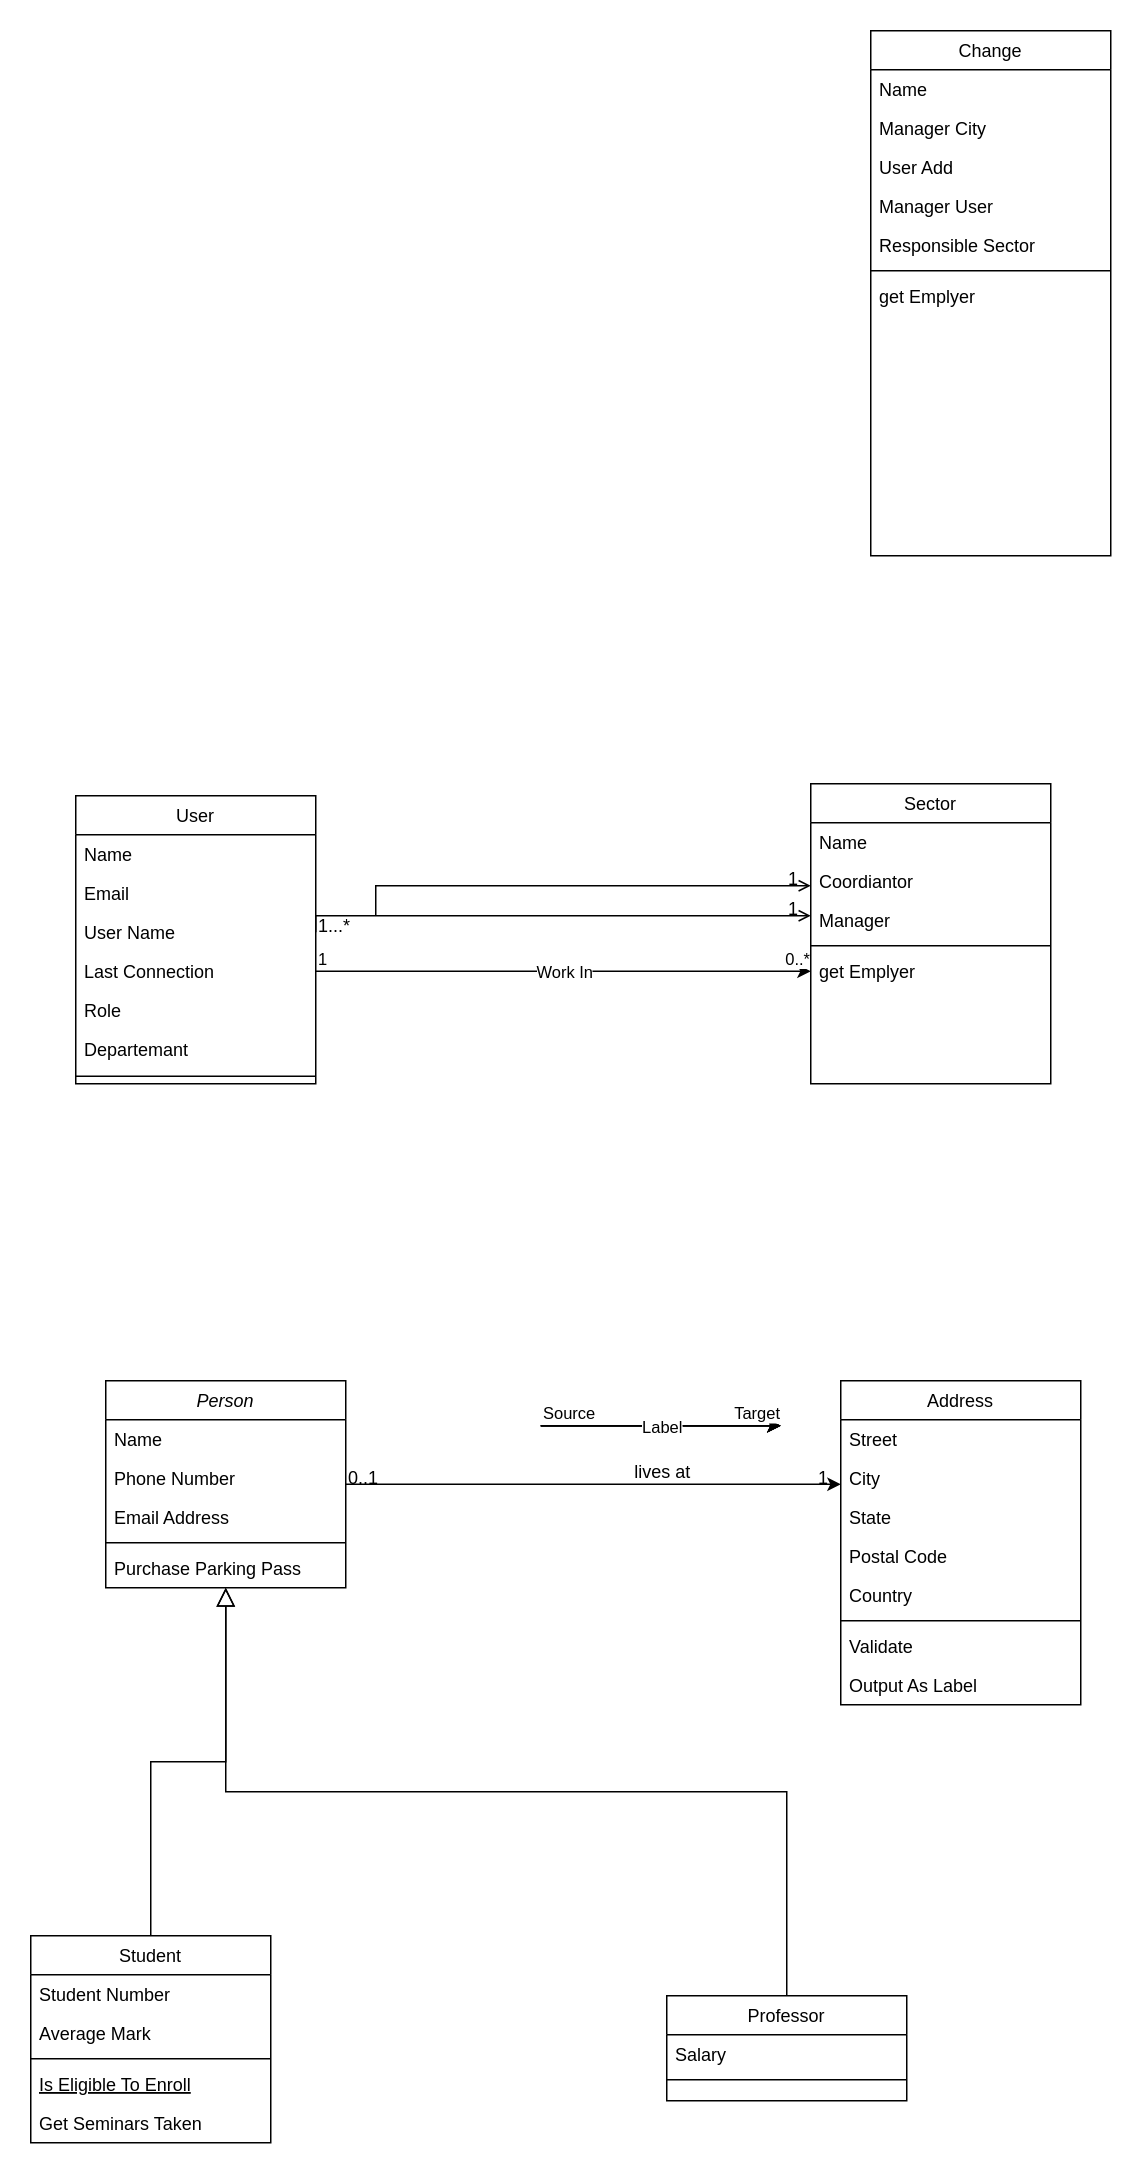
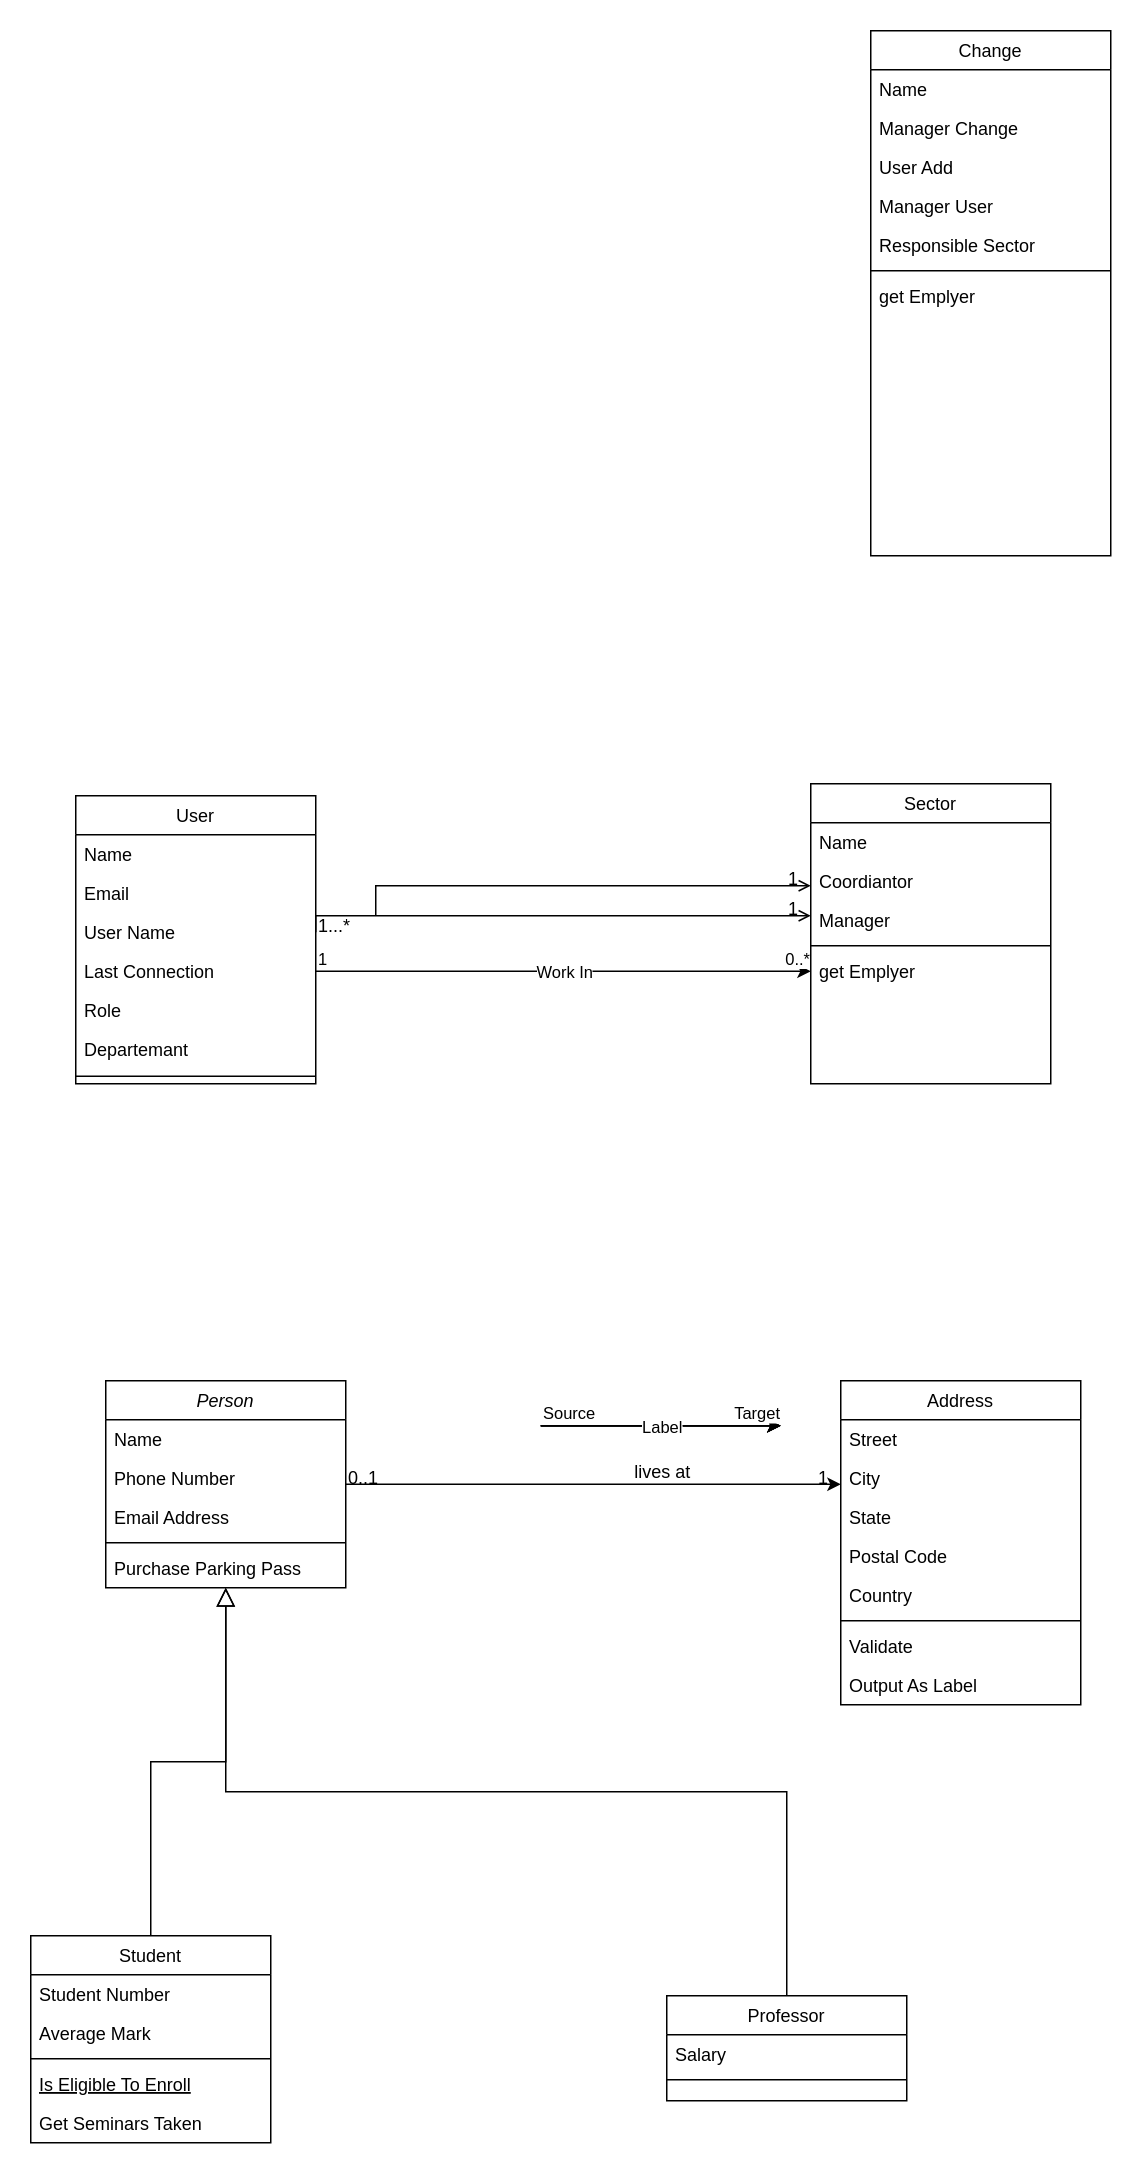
(935, 129) -> (947, 129)
